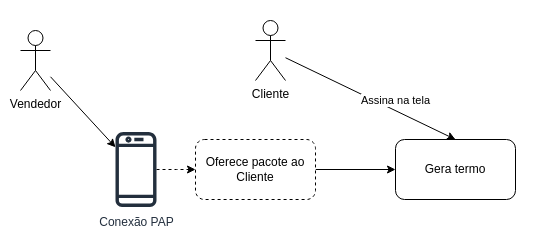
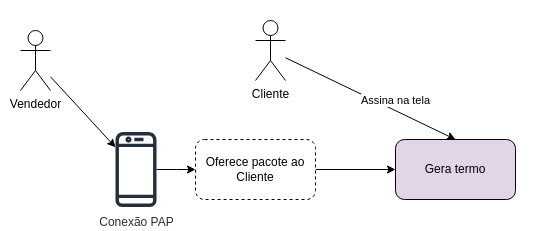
(173, 170) -> (173, 170)
(456, 170) -> (456, 170)
